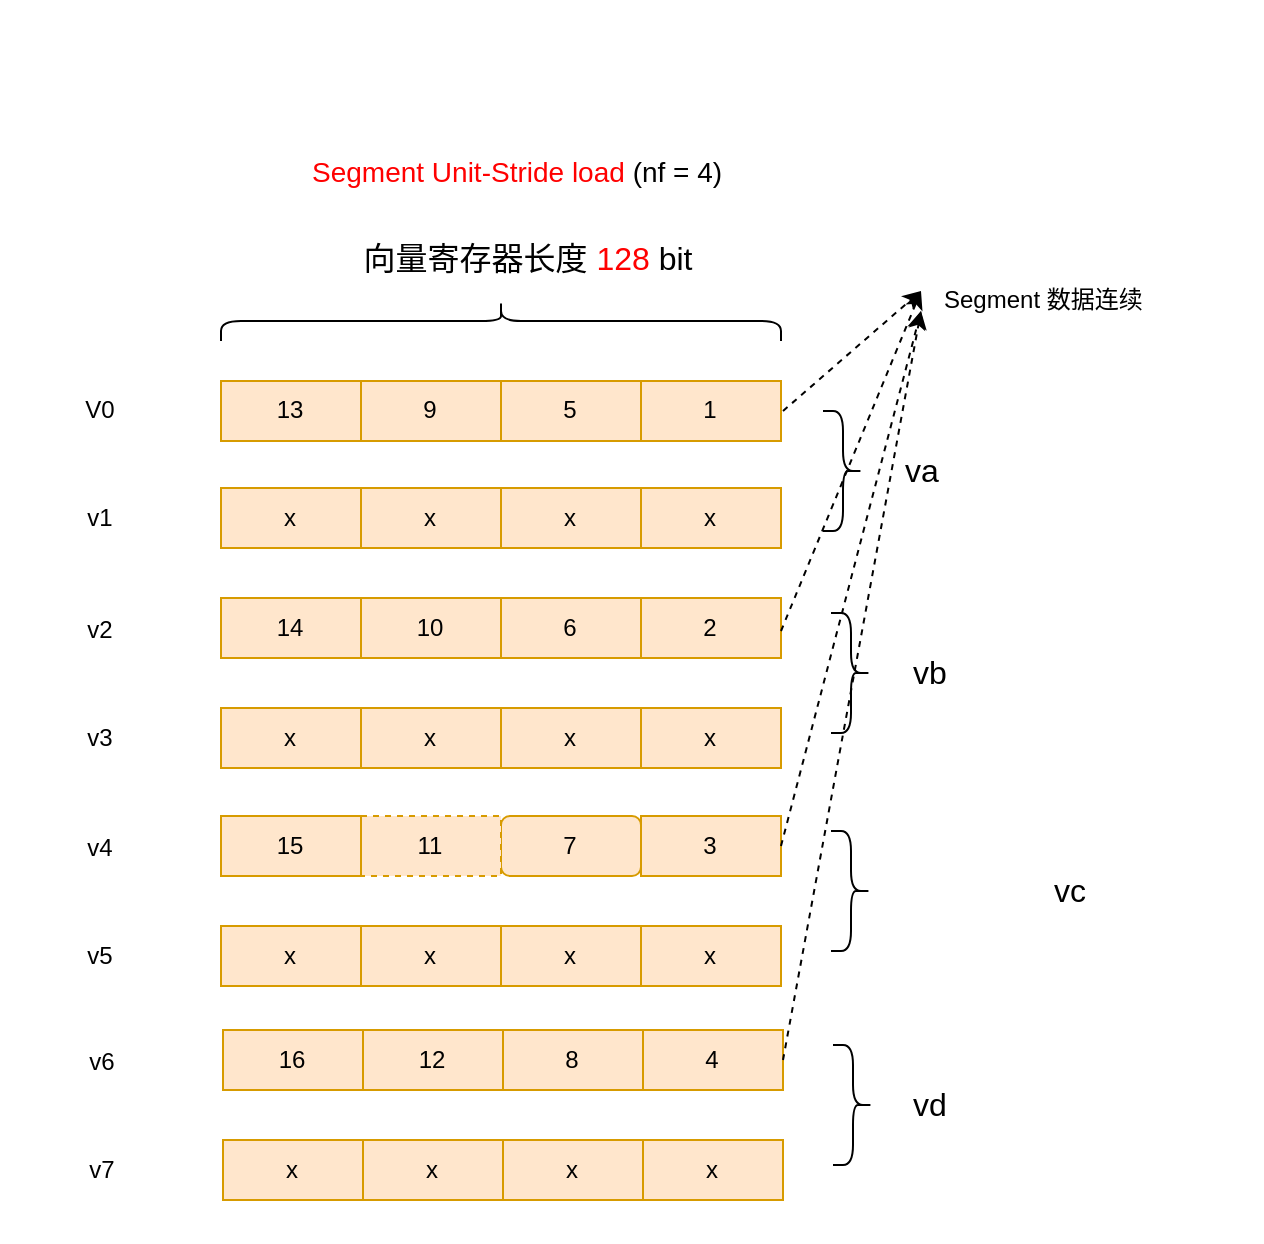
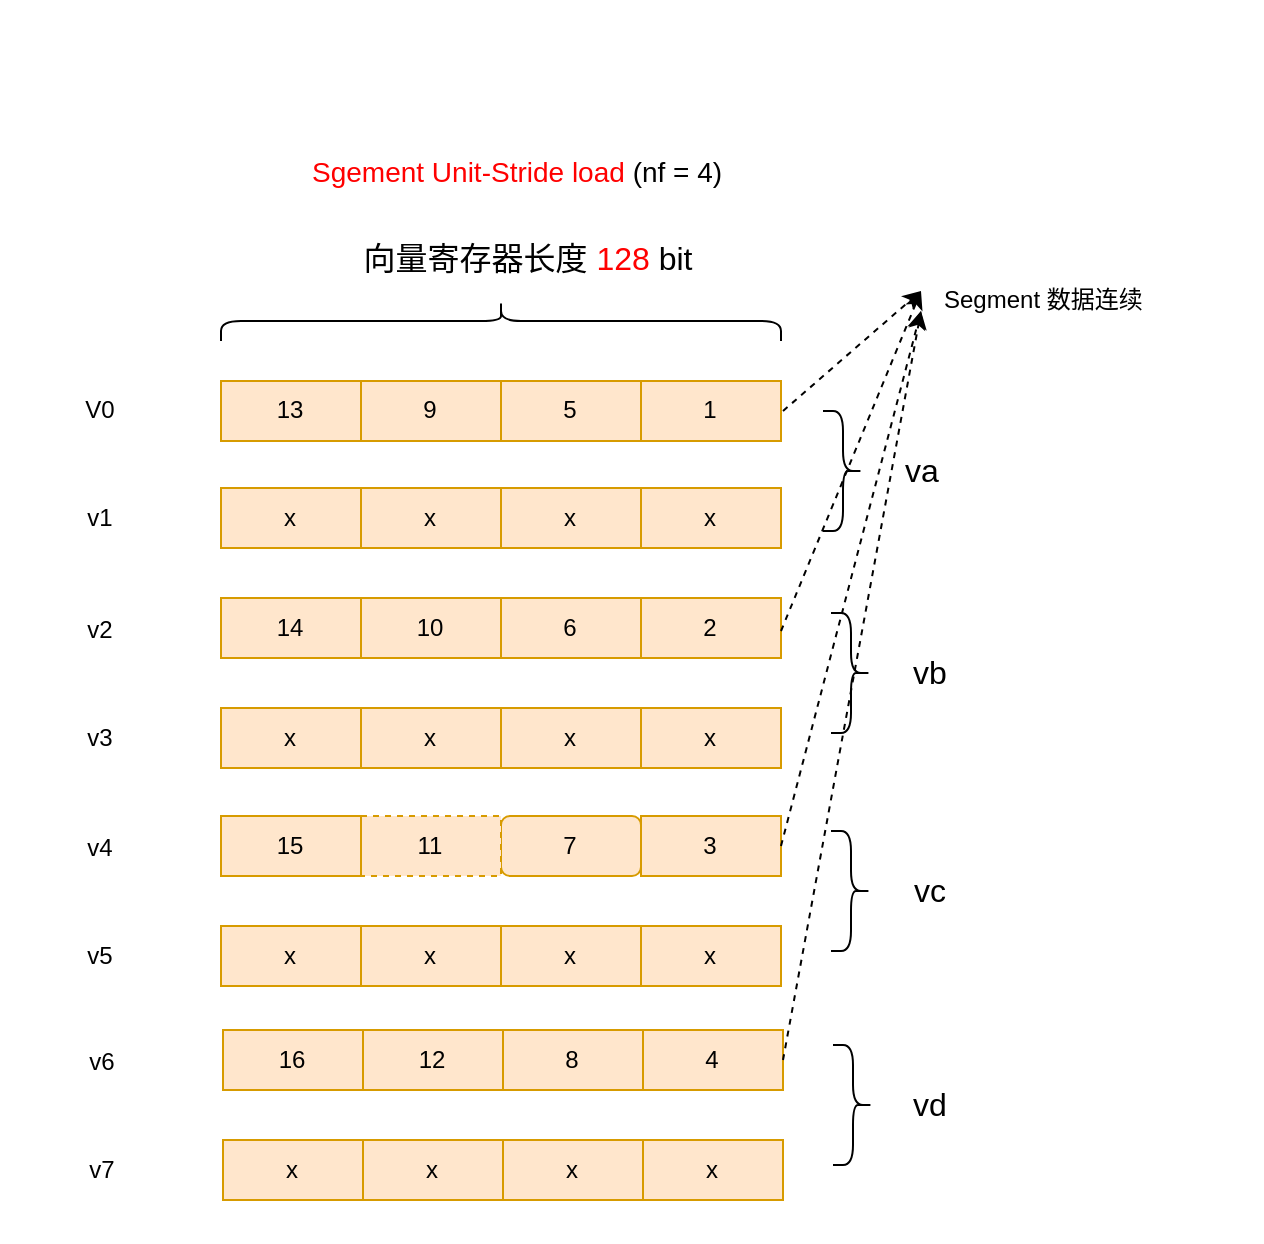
(513, 173) -> (513, 173)
(1071, 891) -> (931, 891)
